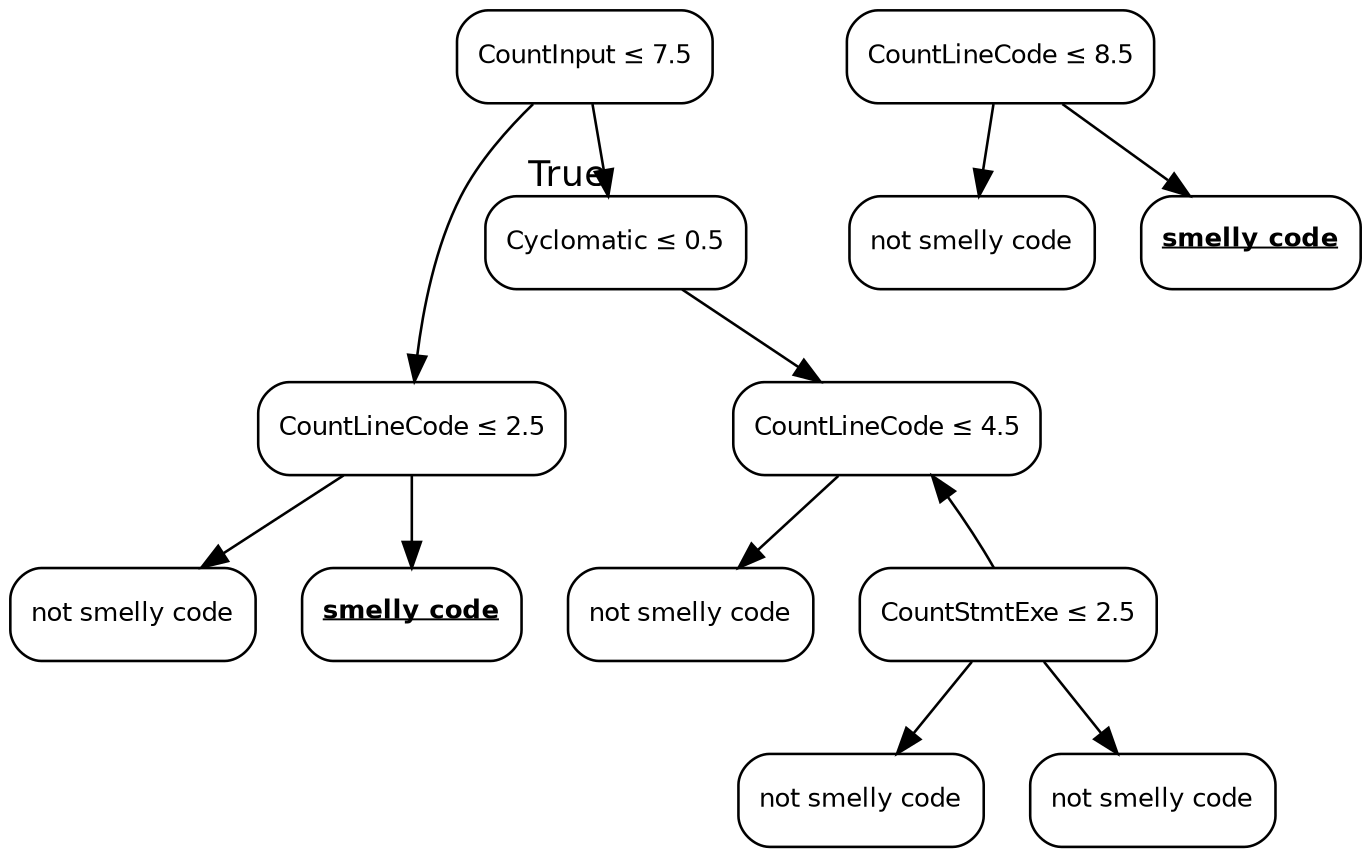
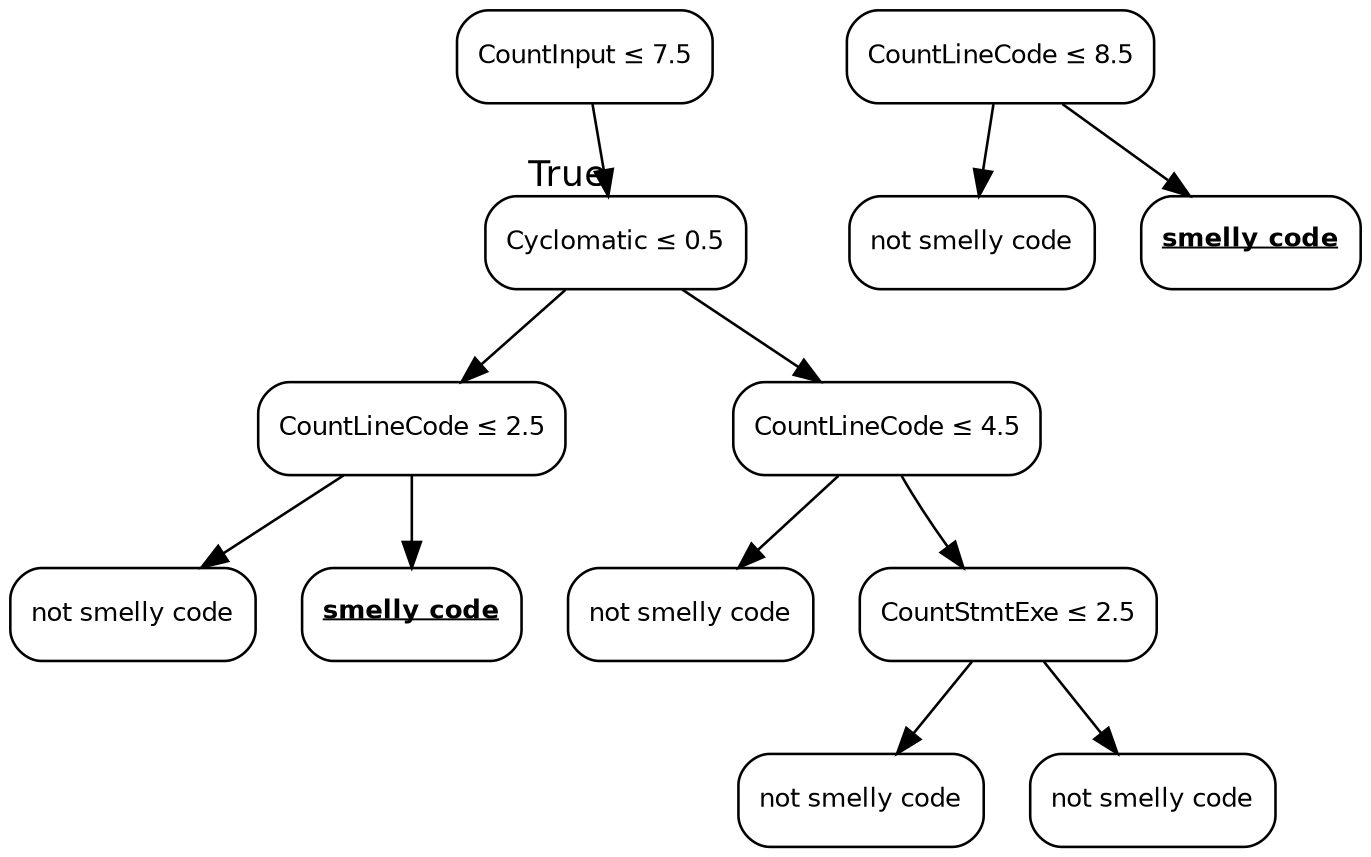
(451, 218) -> (523, 327)
(972, 532) -> (924, 512)
